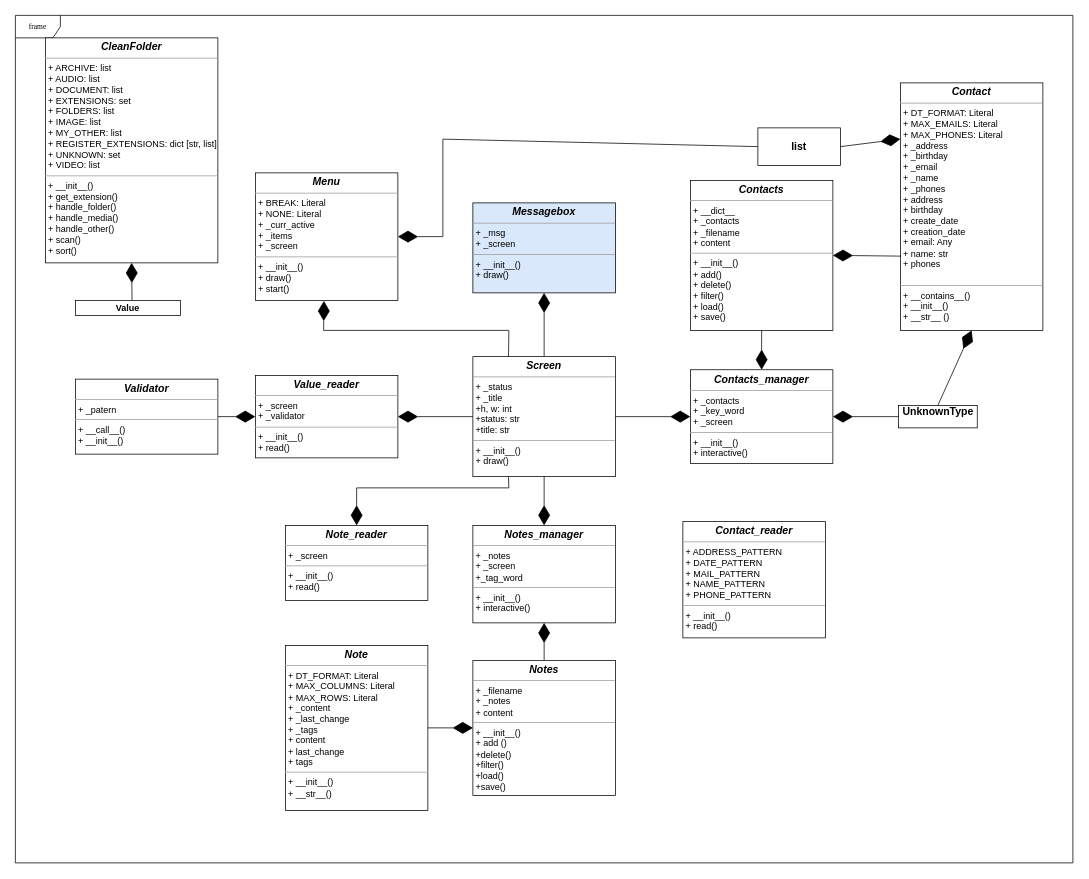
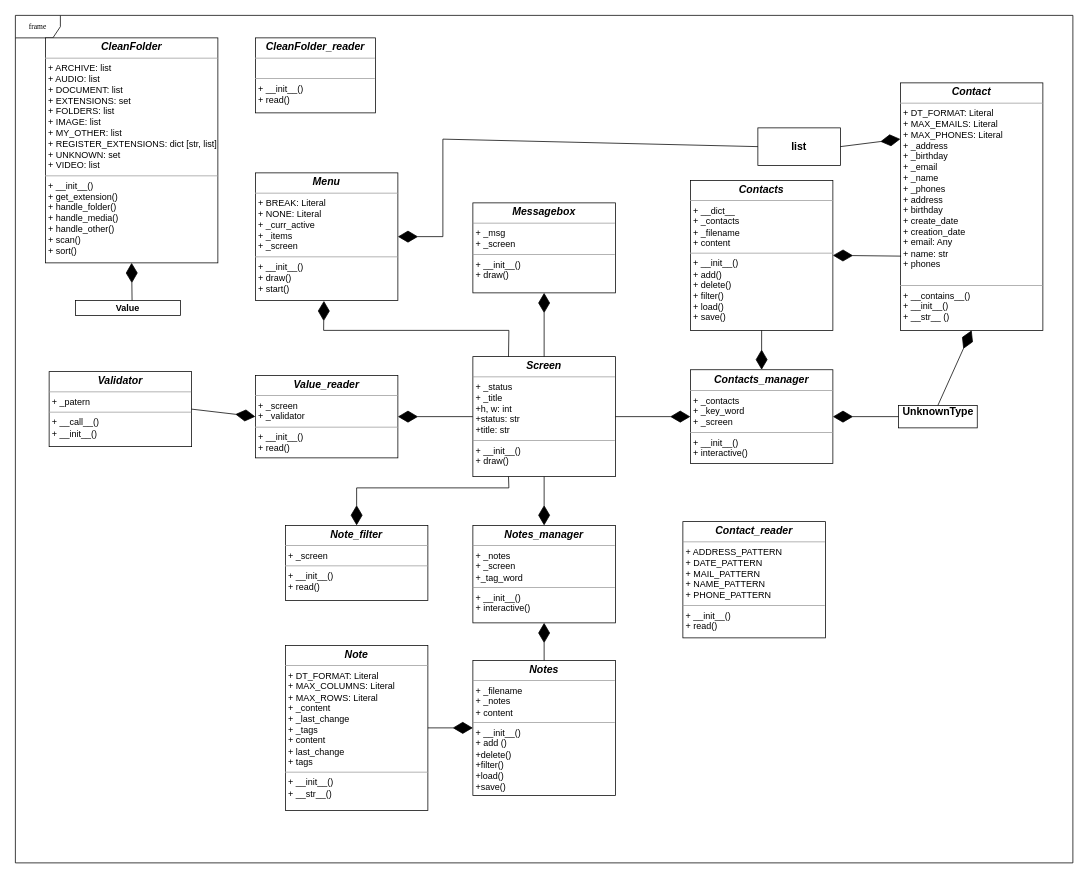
none -> (315, 75)
(544, 248) -> (544, 248)
(147, 417) -> (120, 409)
(313, 547) -> (312, 547)
